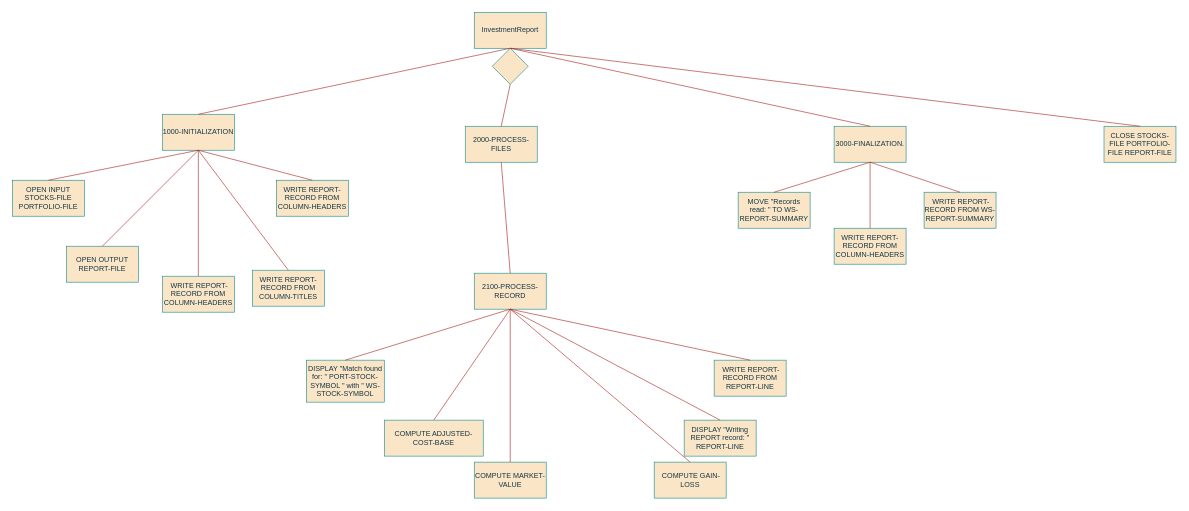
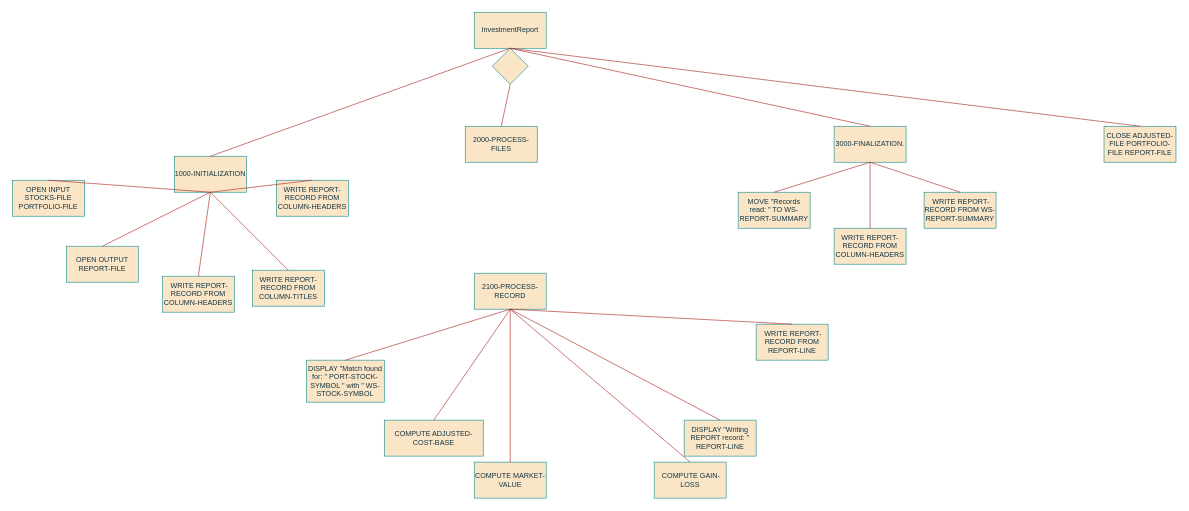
(198, 132) -> (210, 174)
(1140, 144) -> (1140, 144)
(506, 217) -> none
(750, 378) -> (792, 342)
